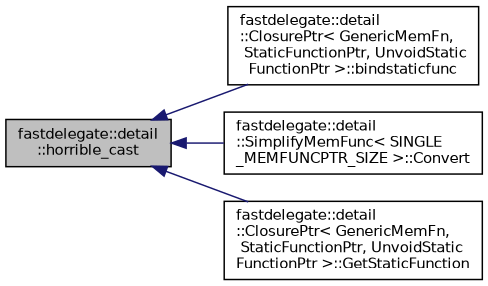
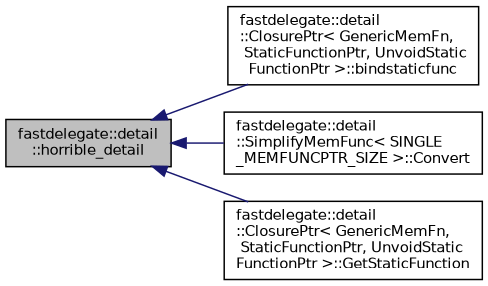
(88, 143) -> (88, 143)
